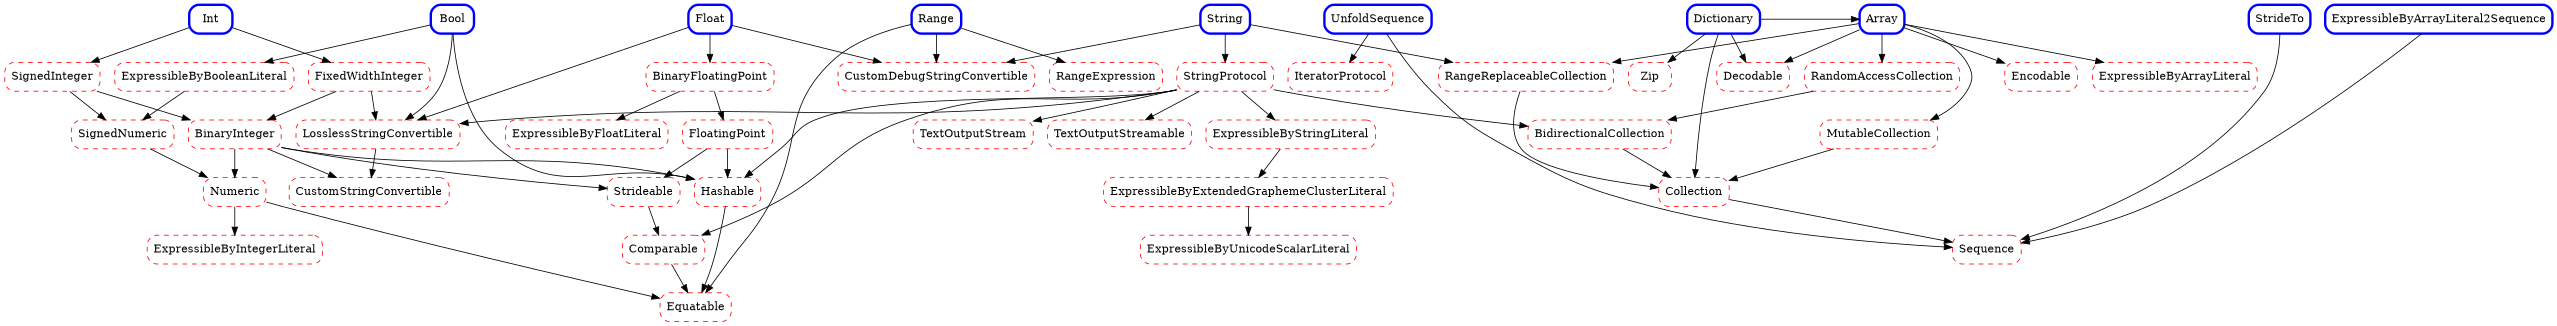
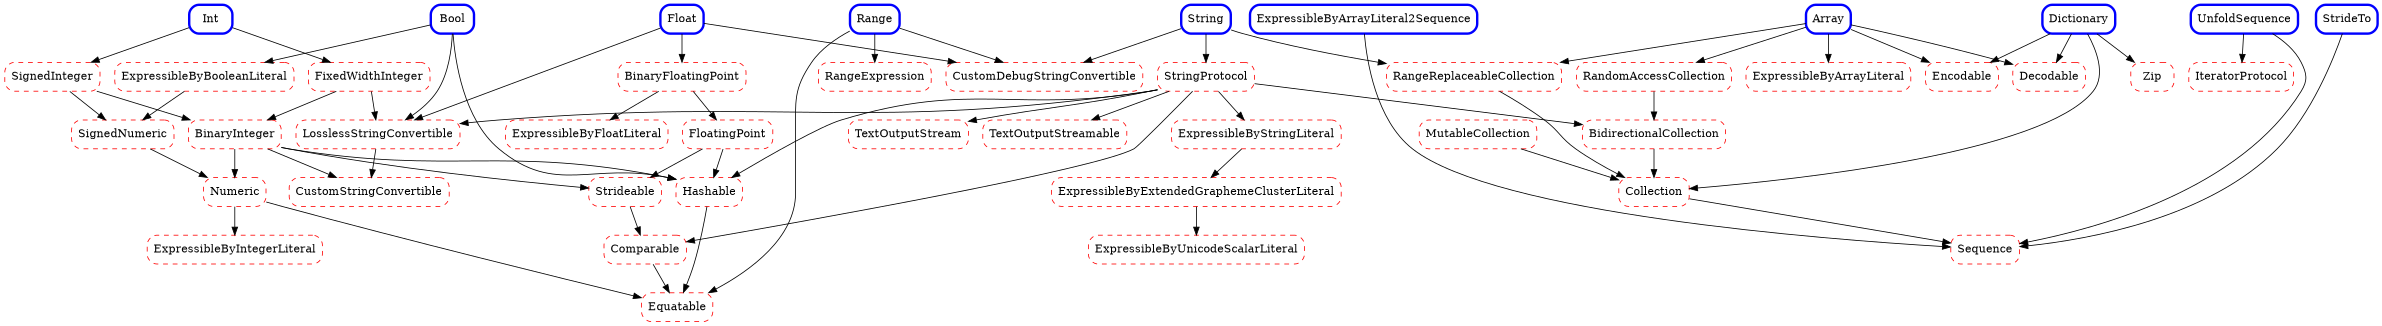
(1806, 19) -> (2024, 46)
(1965, 60) -> none
